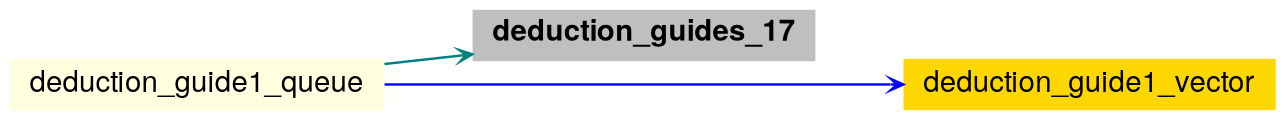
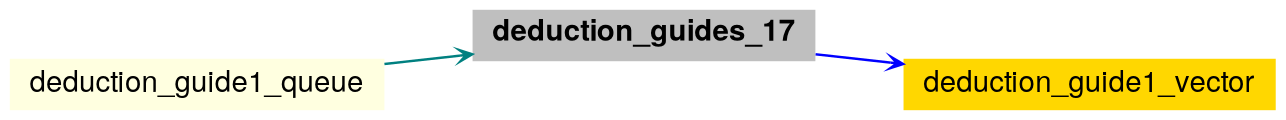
(638, 84) -> (853, 58)
